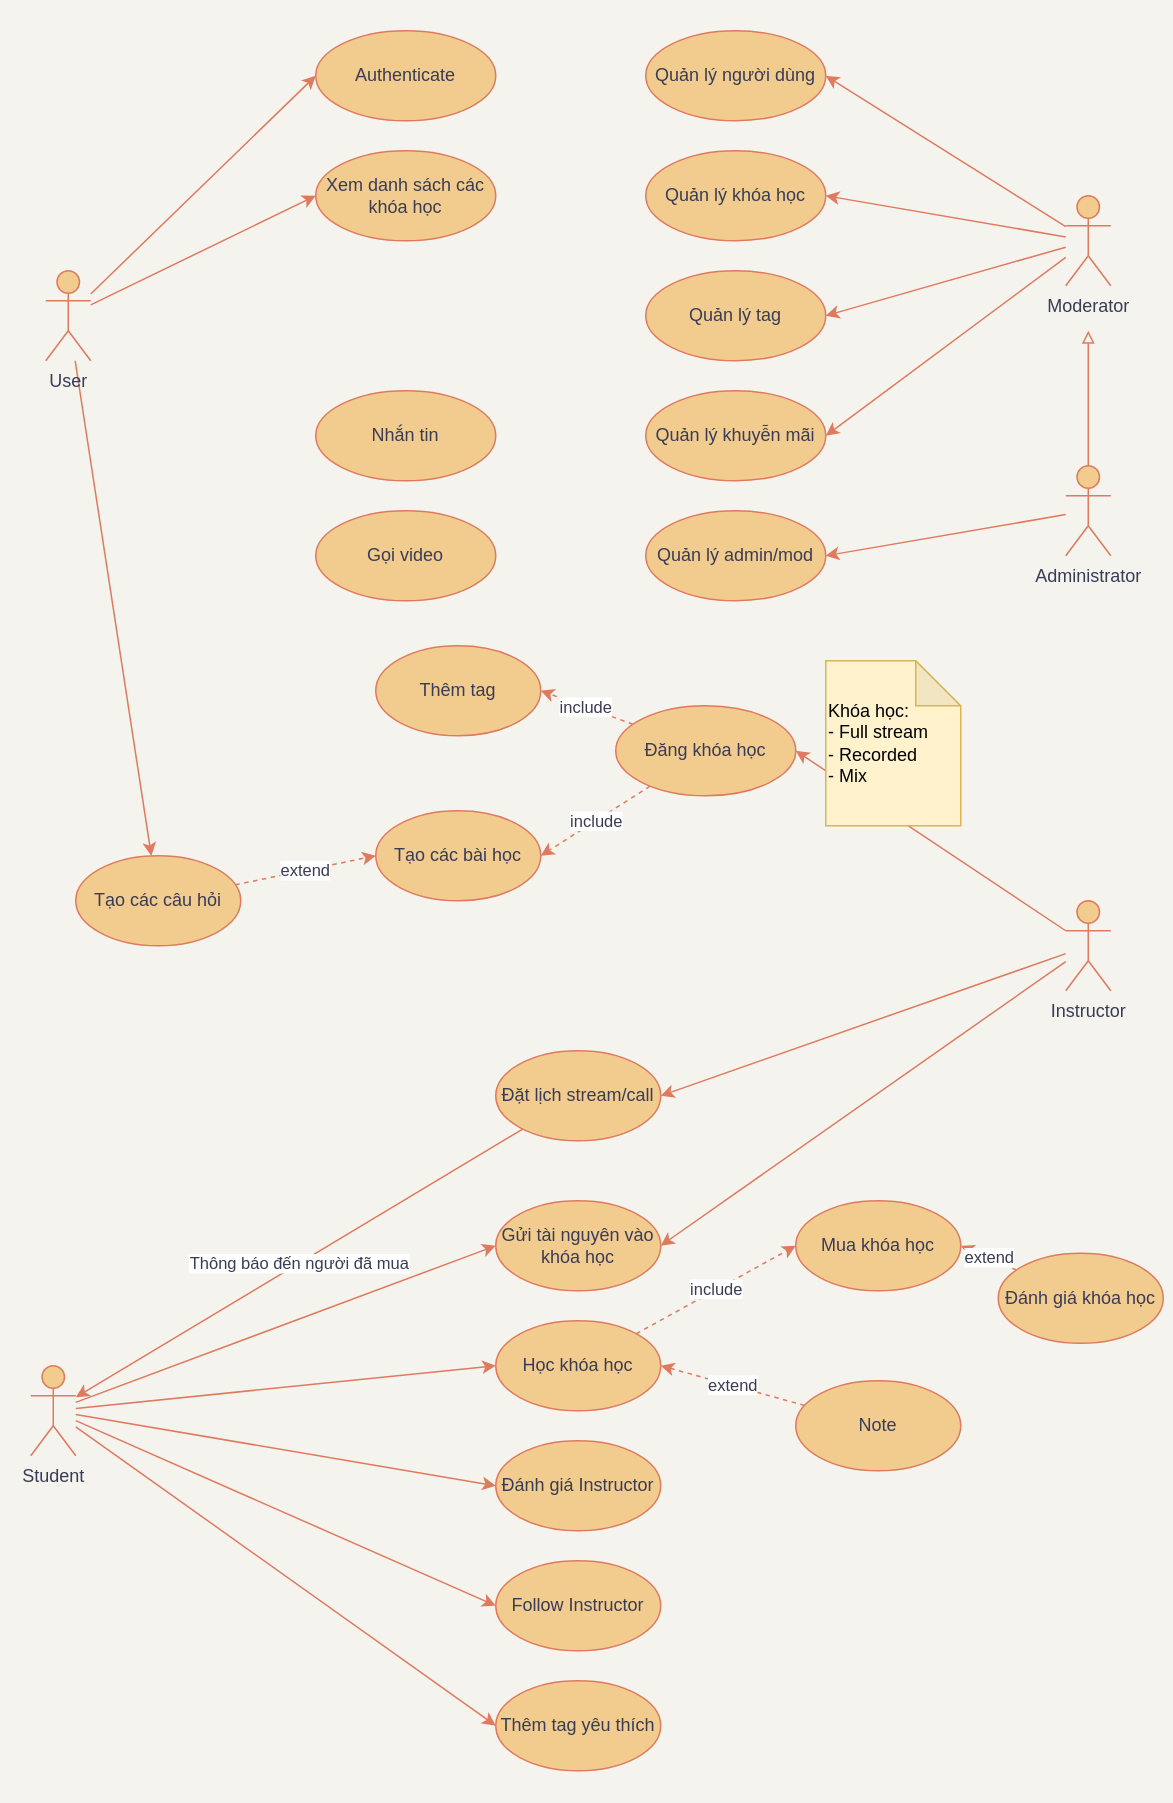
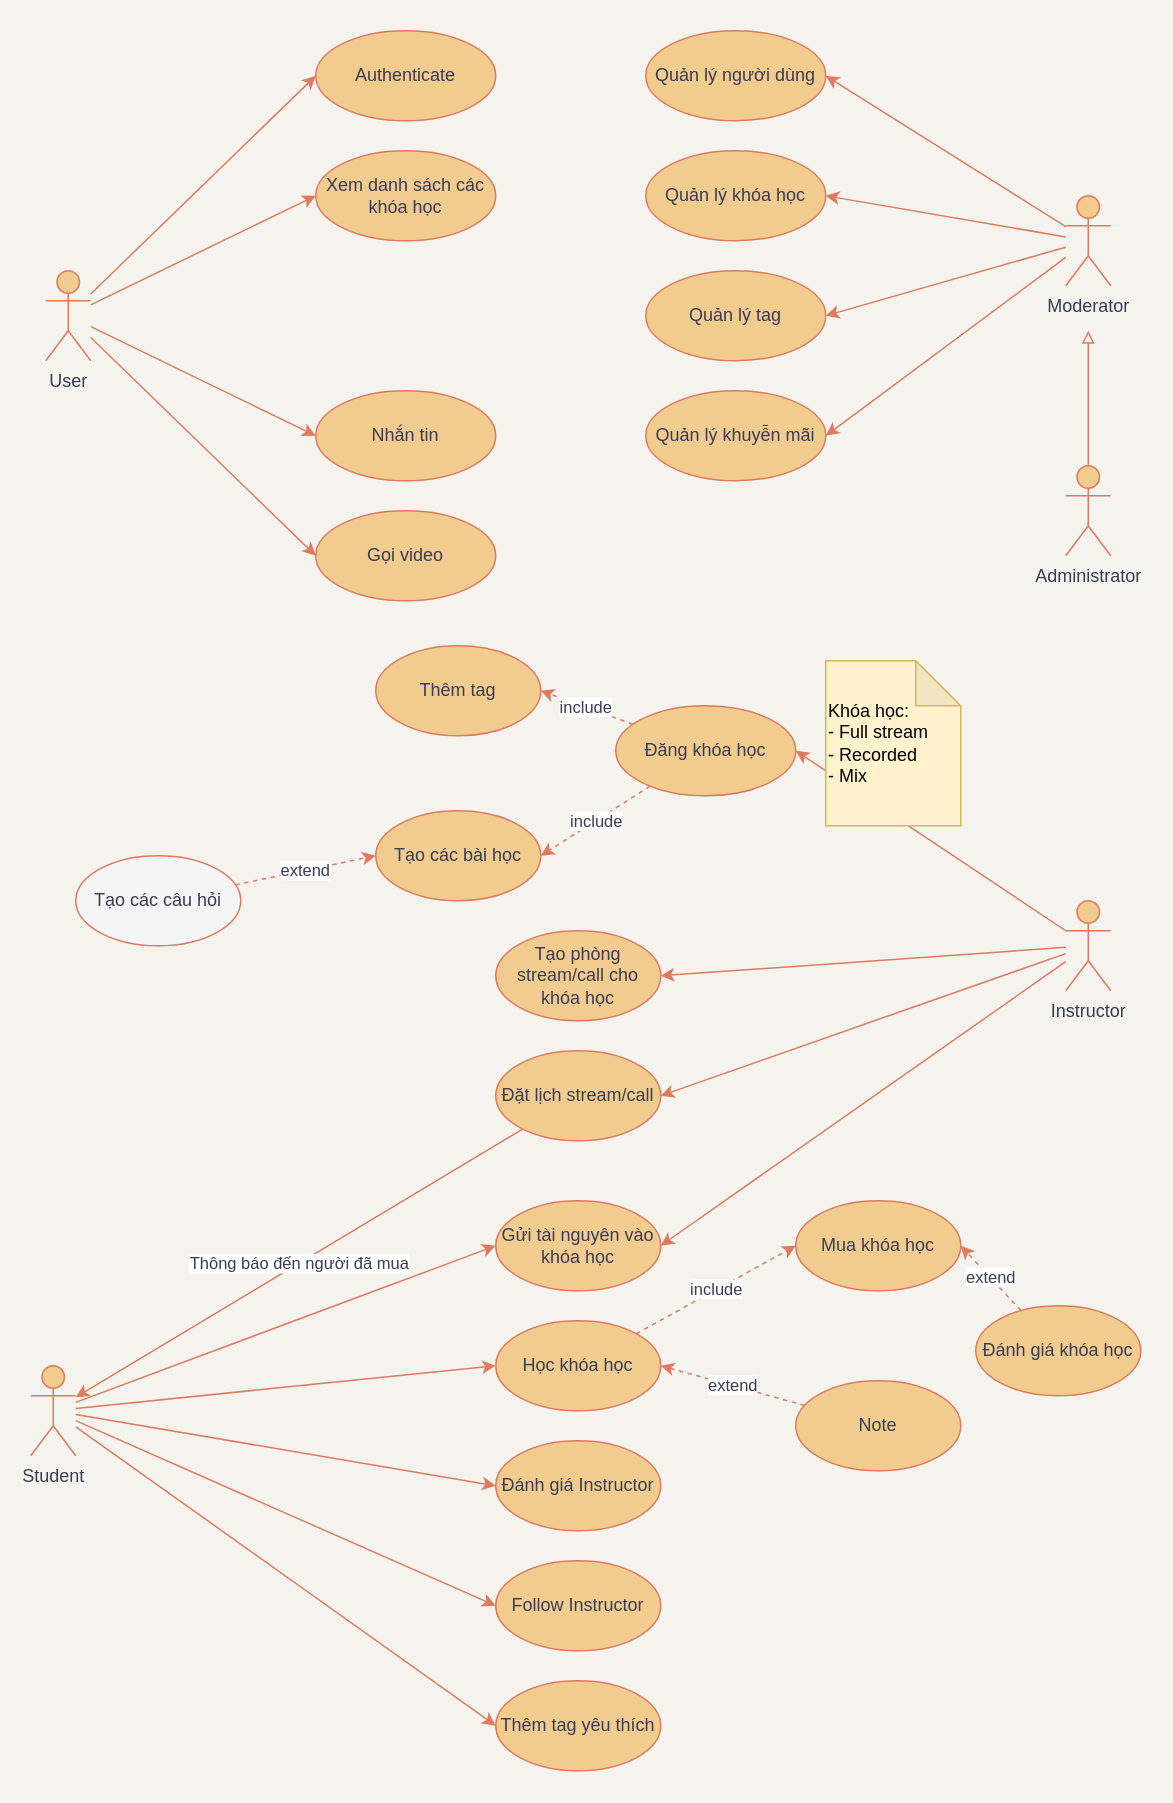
none -> (199, 443)
(951, 534) -> none
(736, 556) -> none
(112, 603) -> (199, 379)
(158, 901) -> (158, 901)
none -> (868, 961)
none -> (578, 976)
(1081, 1298) -> (1058, 1351)
